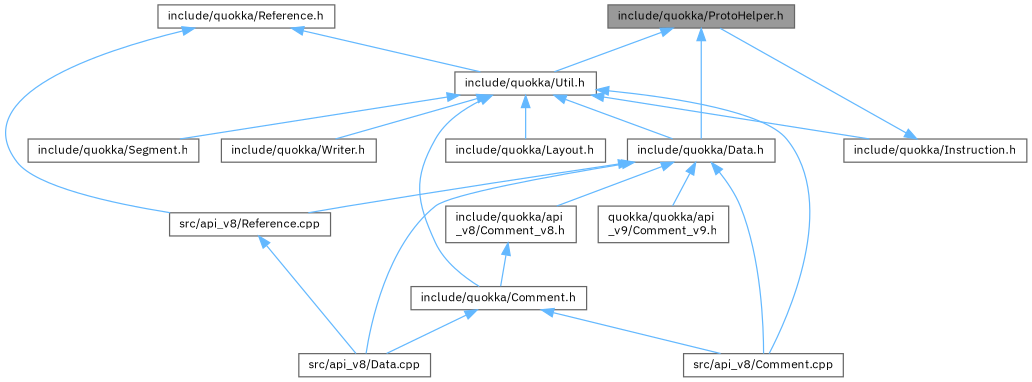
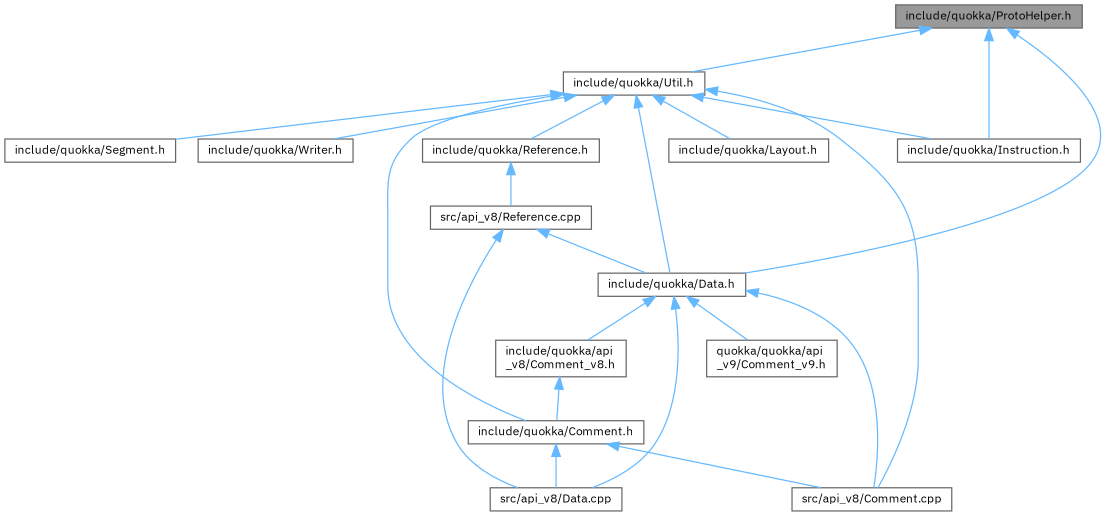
(392, 51) -> (567, 120)
(813, 81) -> (989, 90)
(463, 188) -> (597, 253)
